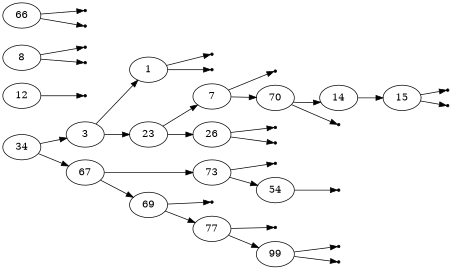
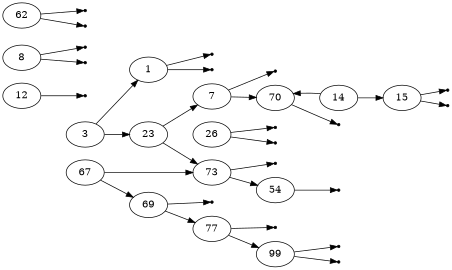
(22, 15) -> (22, 15)
(303, 103) -> (311, 93)
(177, 134) -> (177, 152)
(22, 147) -> none
